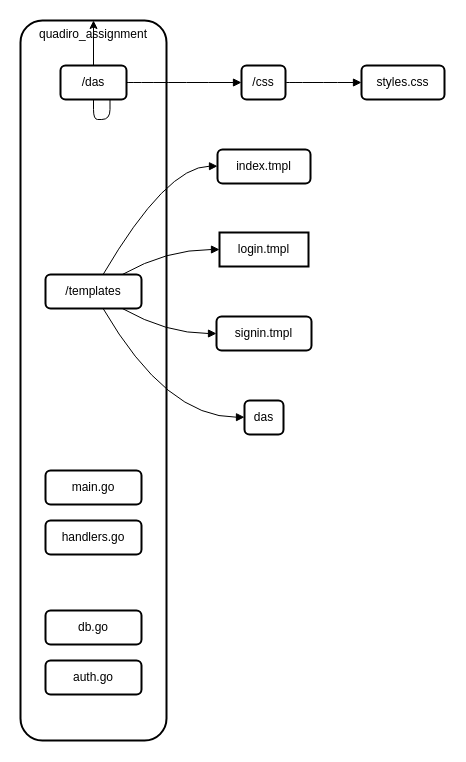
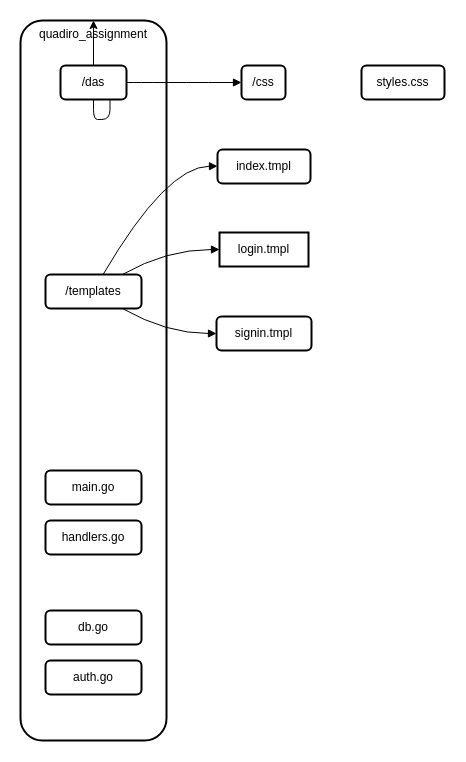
(320, 83) -> none
(156, 380) -> none
(264, 418) -> none
